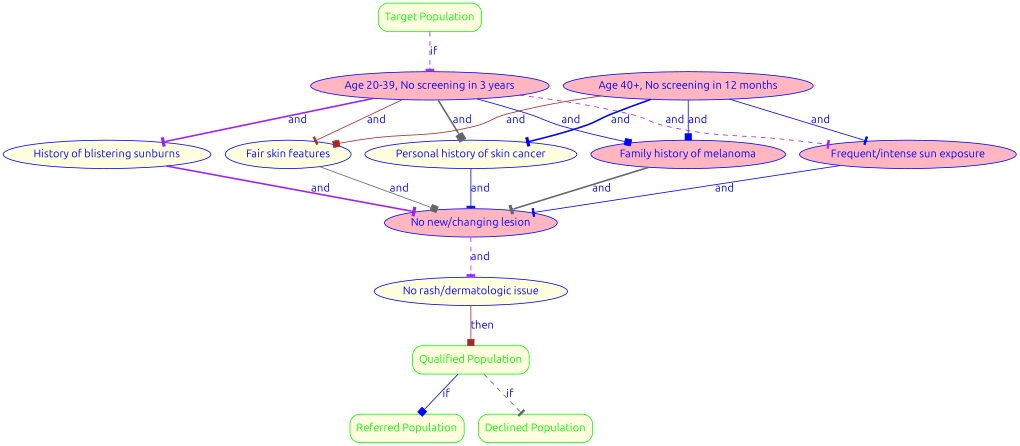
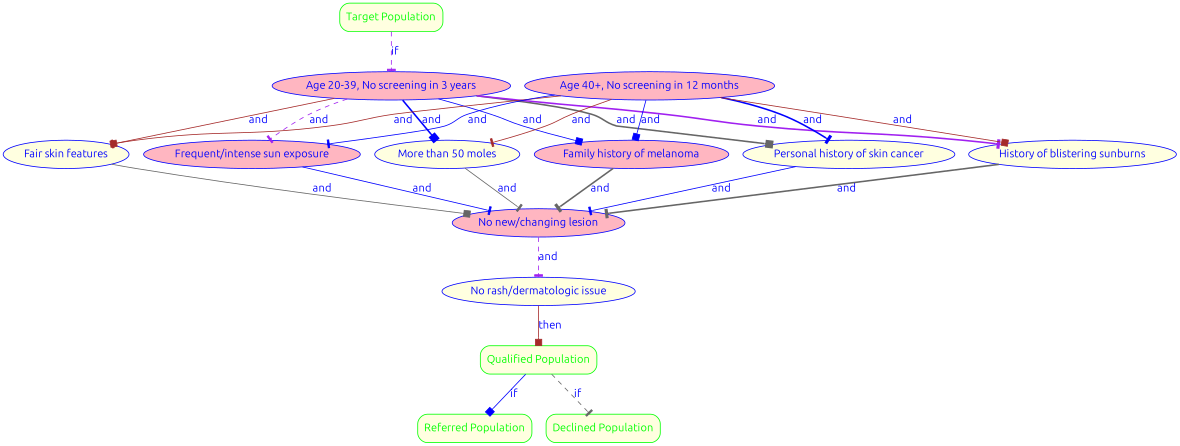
none -> (860, 120)
none -> (447, 154)
(289, 189) -> (804, 189)
